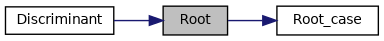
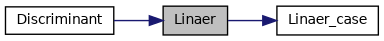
(195, 21) -> (195, 21)
(328, 21) -> (328, 21)
